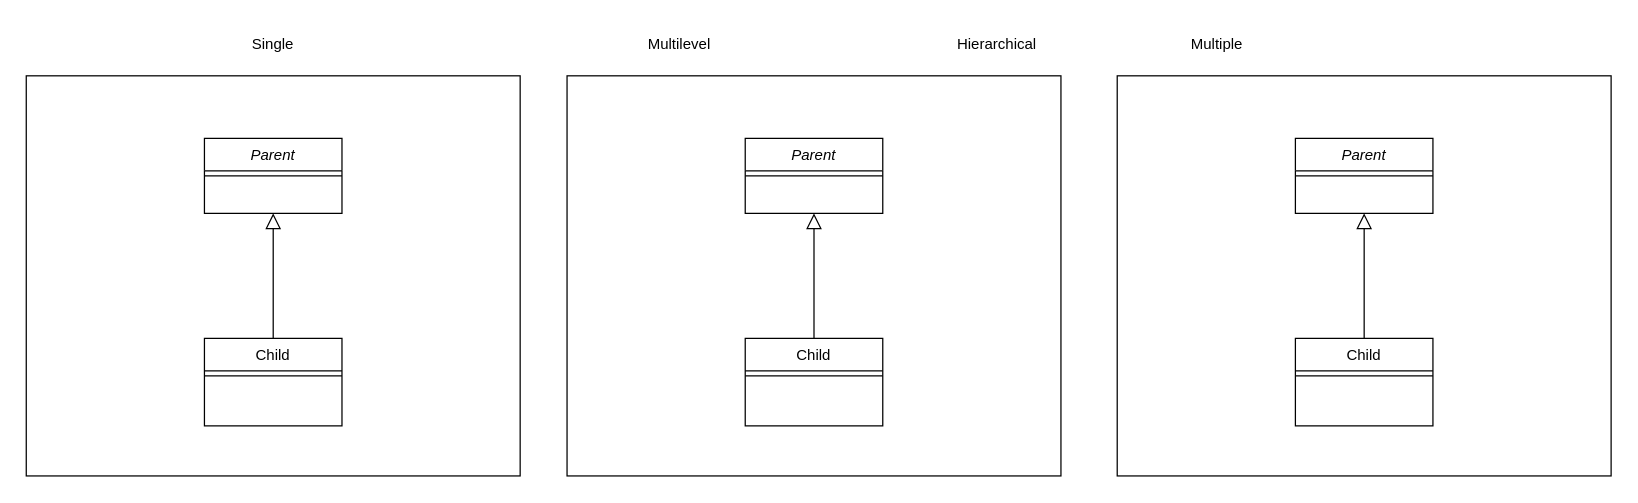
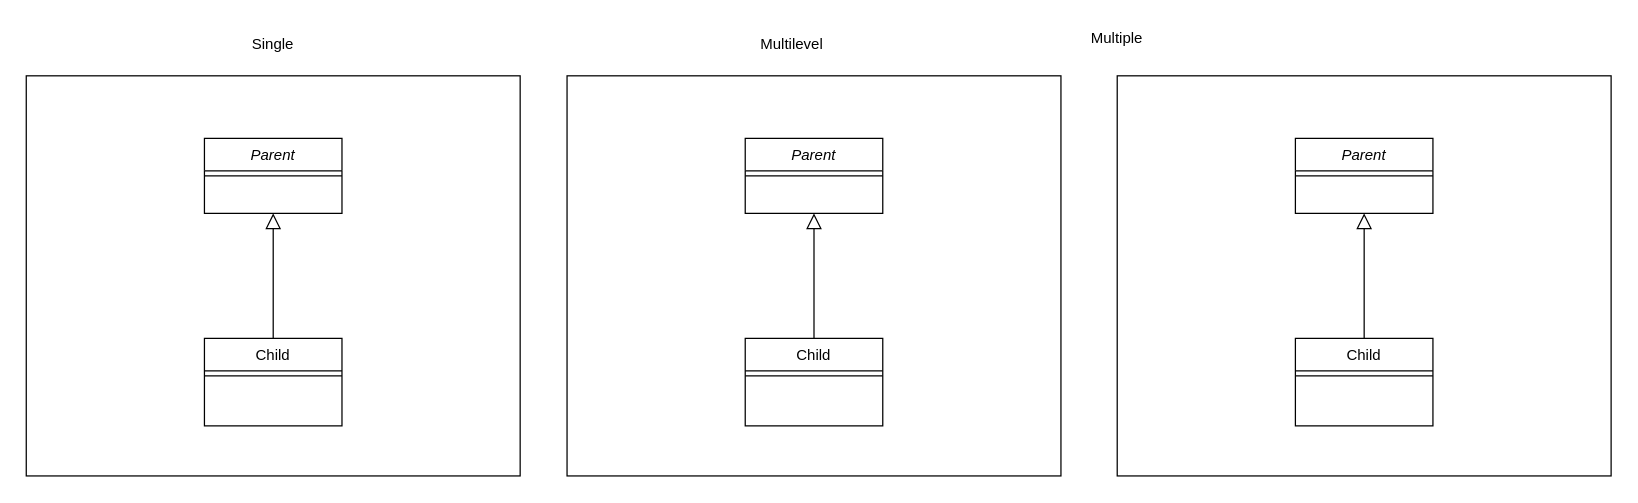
(679, 44) -> (792, 44)
(997, 44) -> none
(1217, 44) -> (1117, 38)
